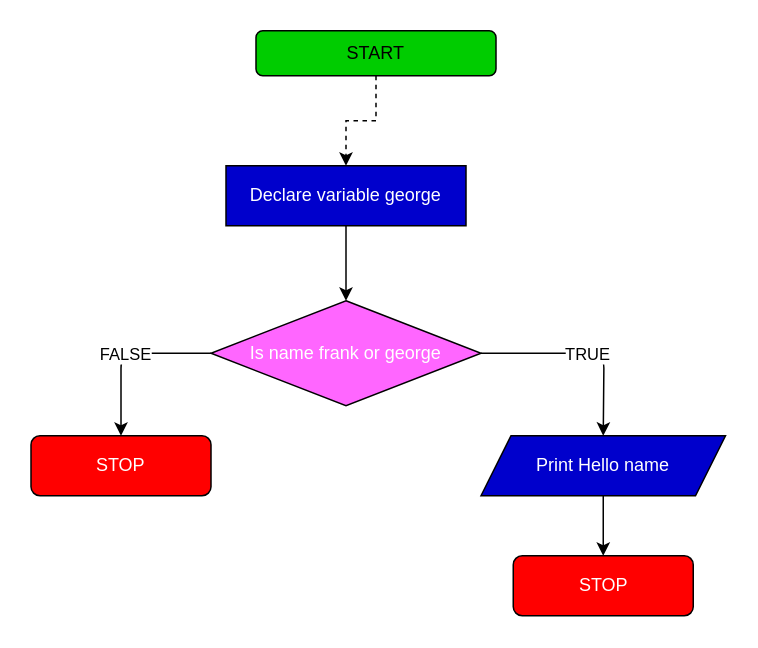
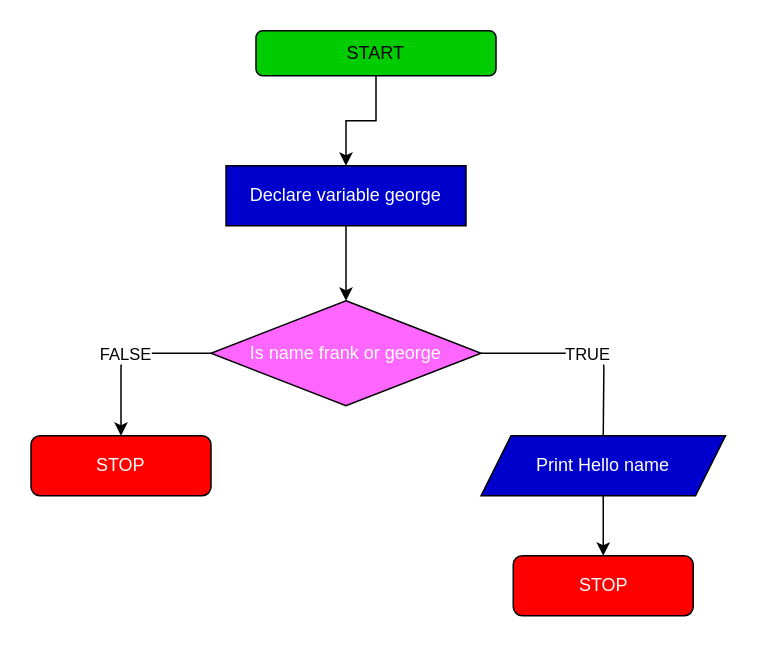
(366, 121) -> (366, 121)
(603, 424) -> (603, 428)
